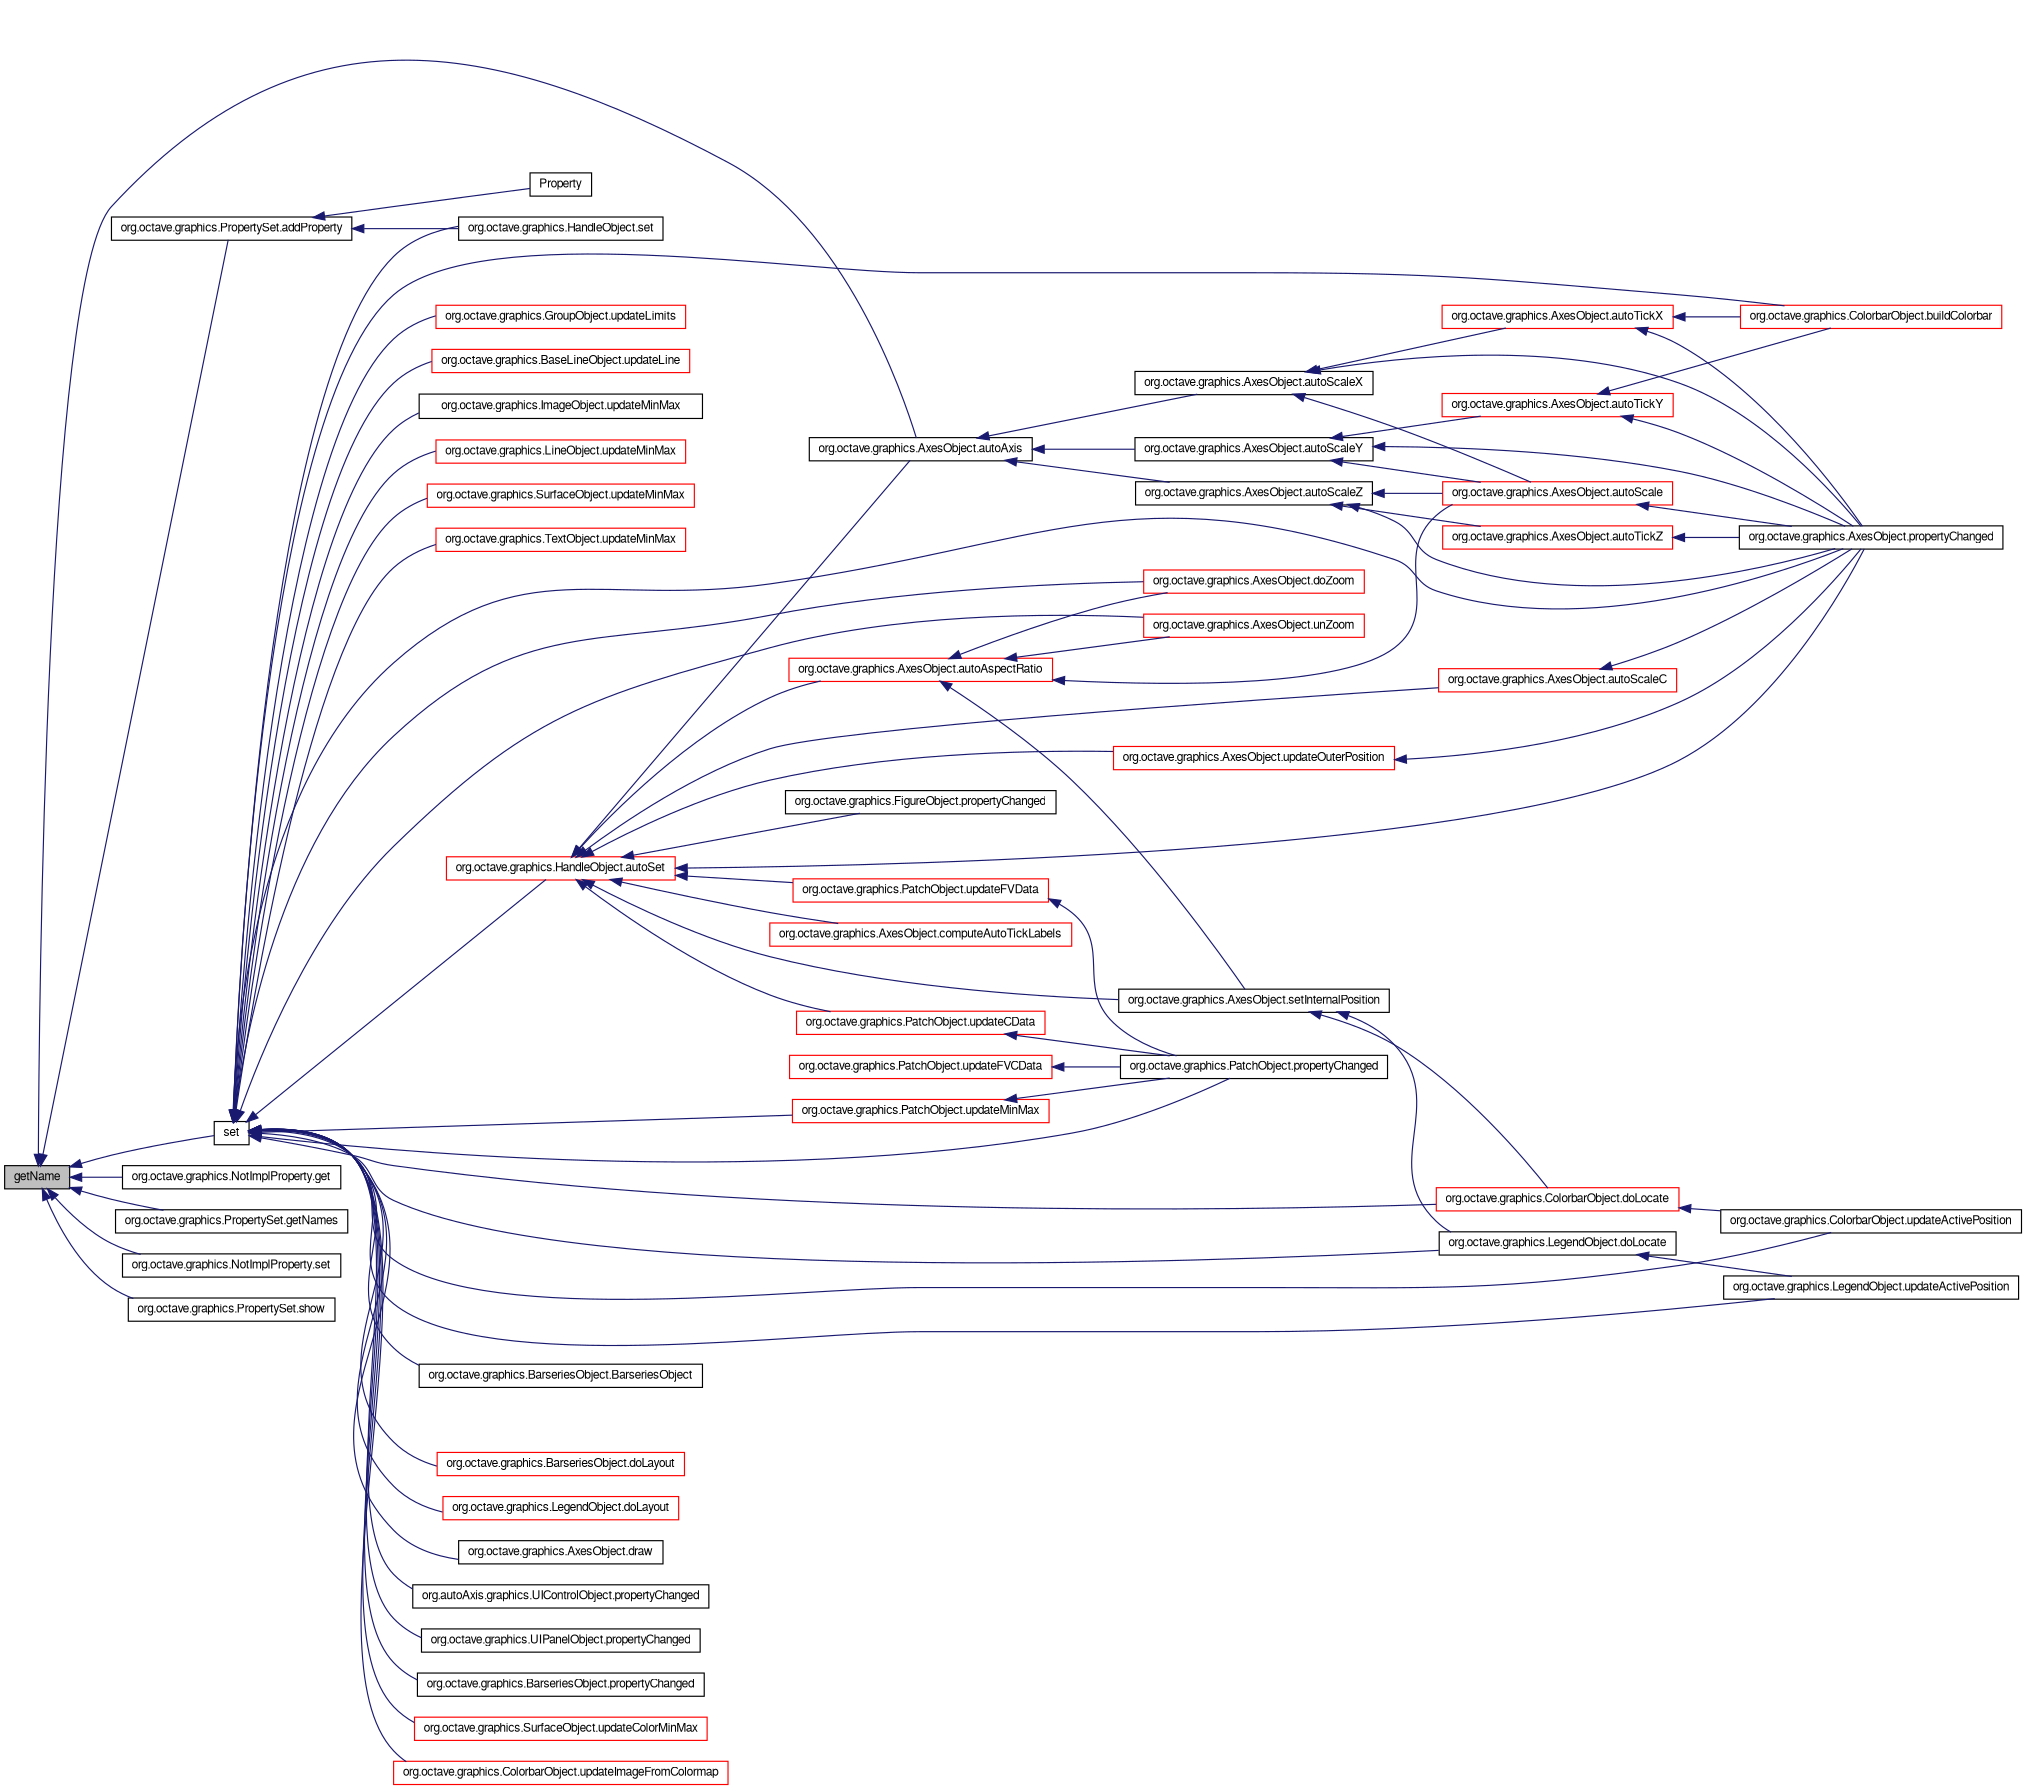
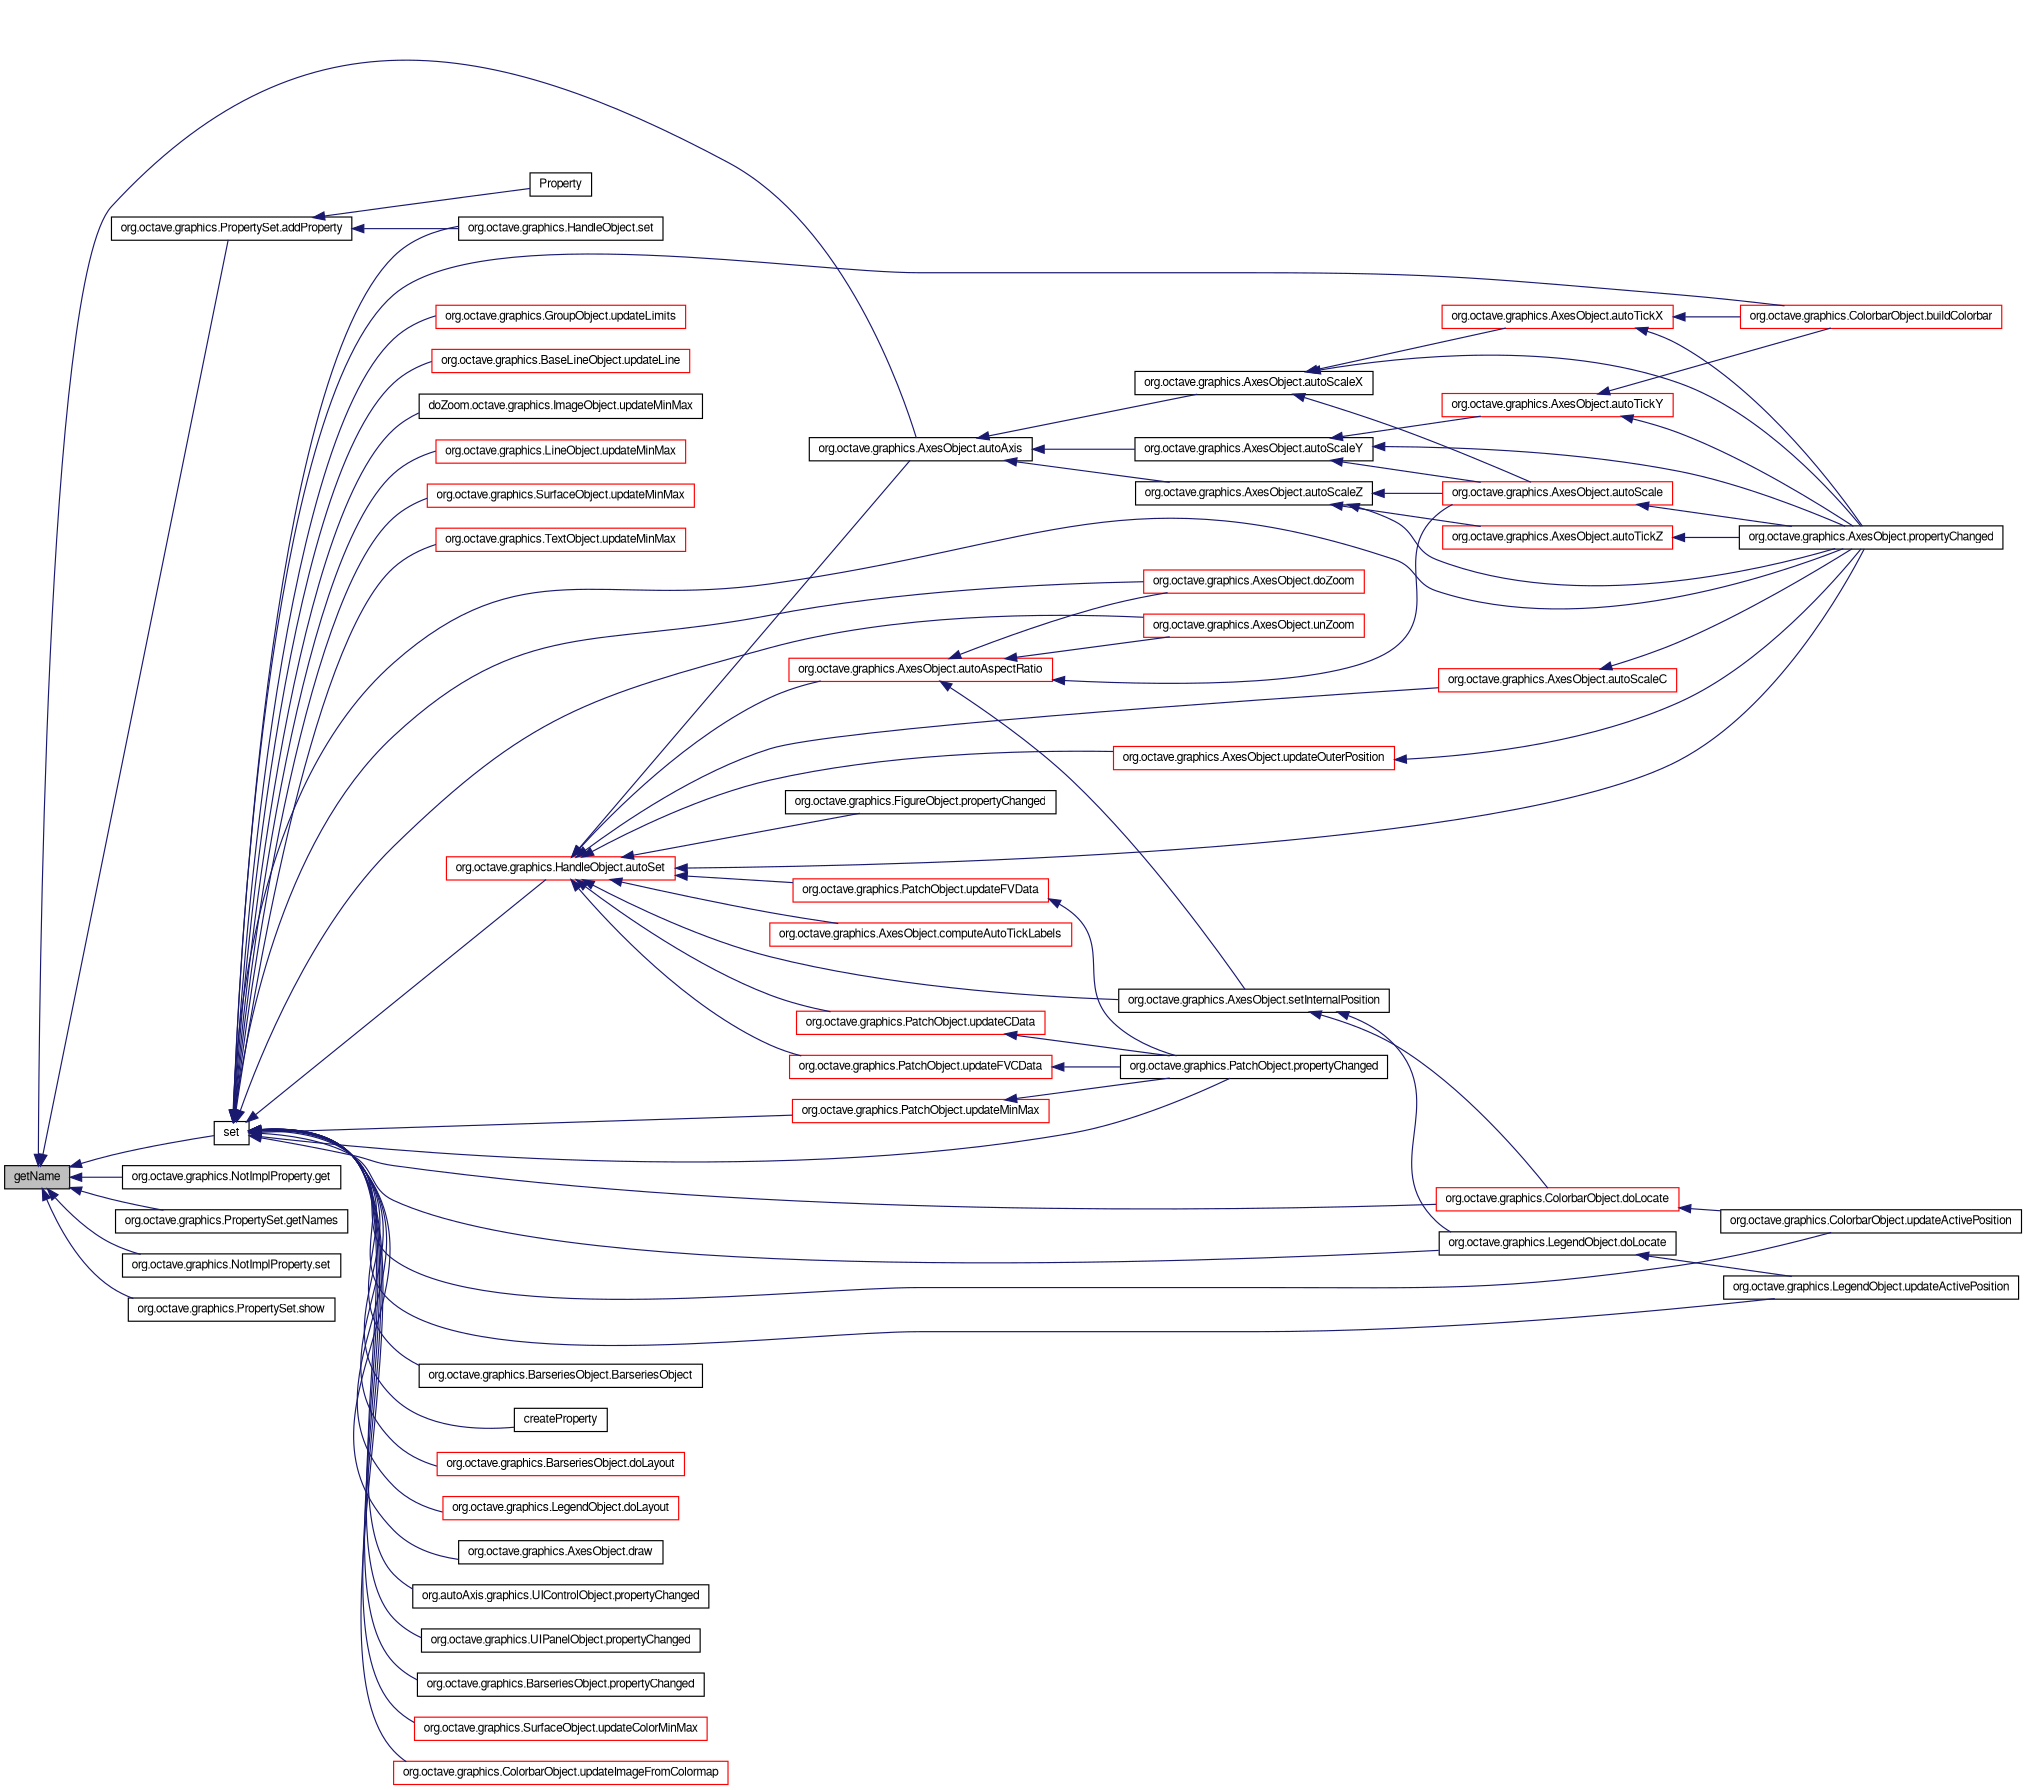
(561, 406) -> (561, 406)
none -> (679, 987)
none -> (561, 1420)
